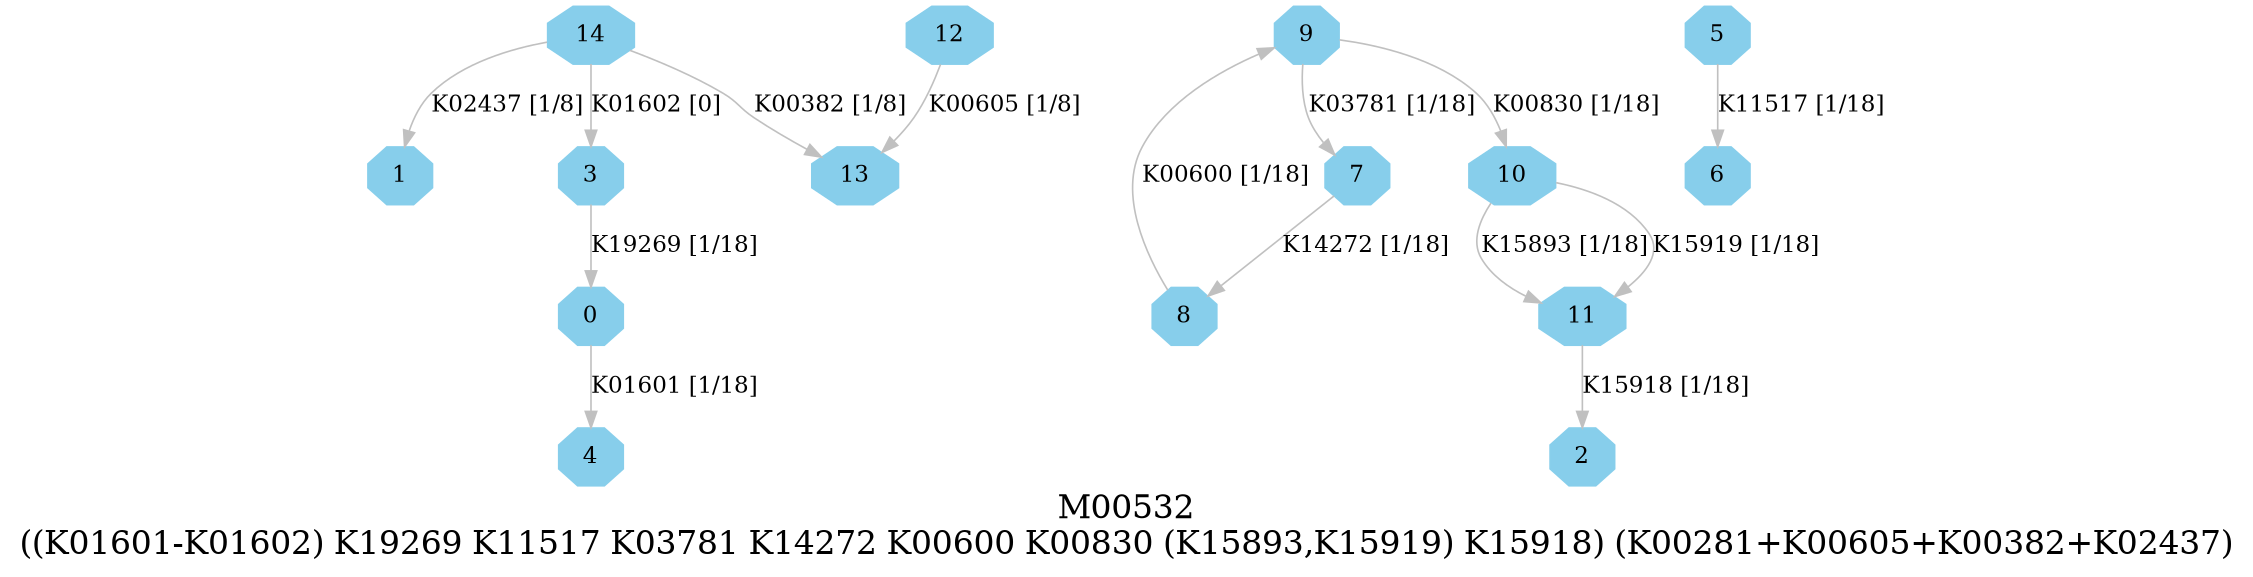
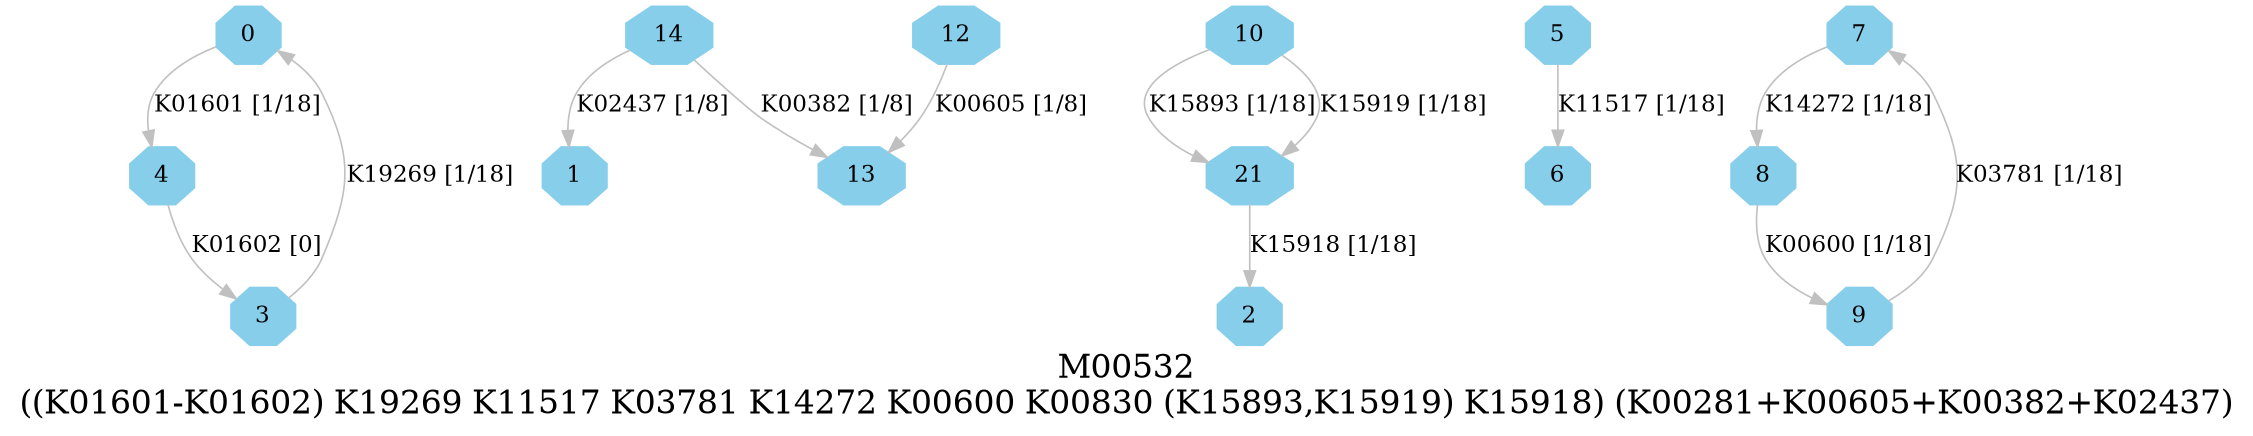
(1433, 66) -> none
(591, 97) -> (187, 252)
(1582, 316) -> (1250, 176)
